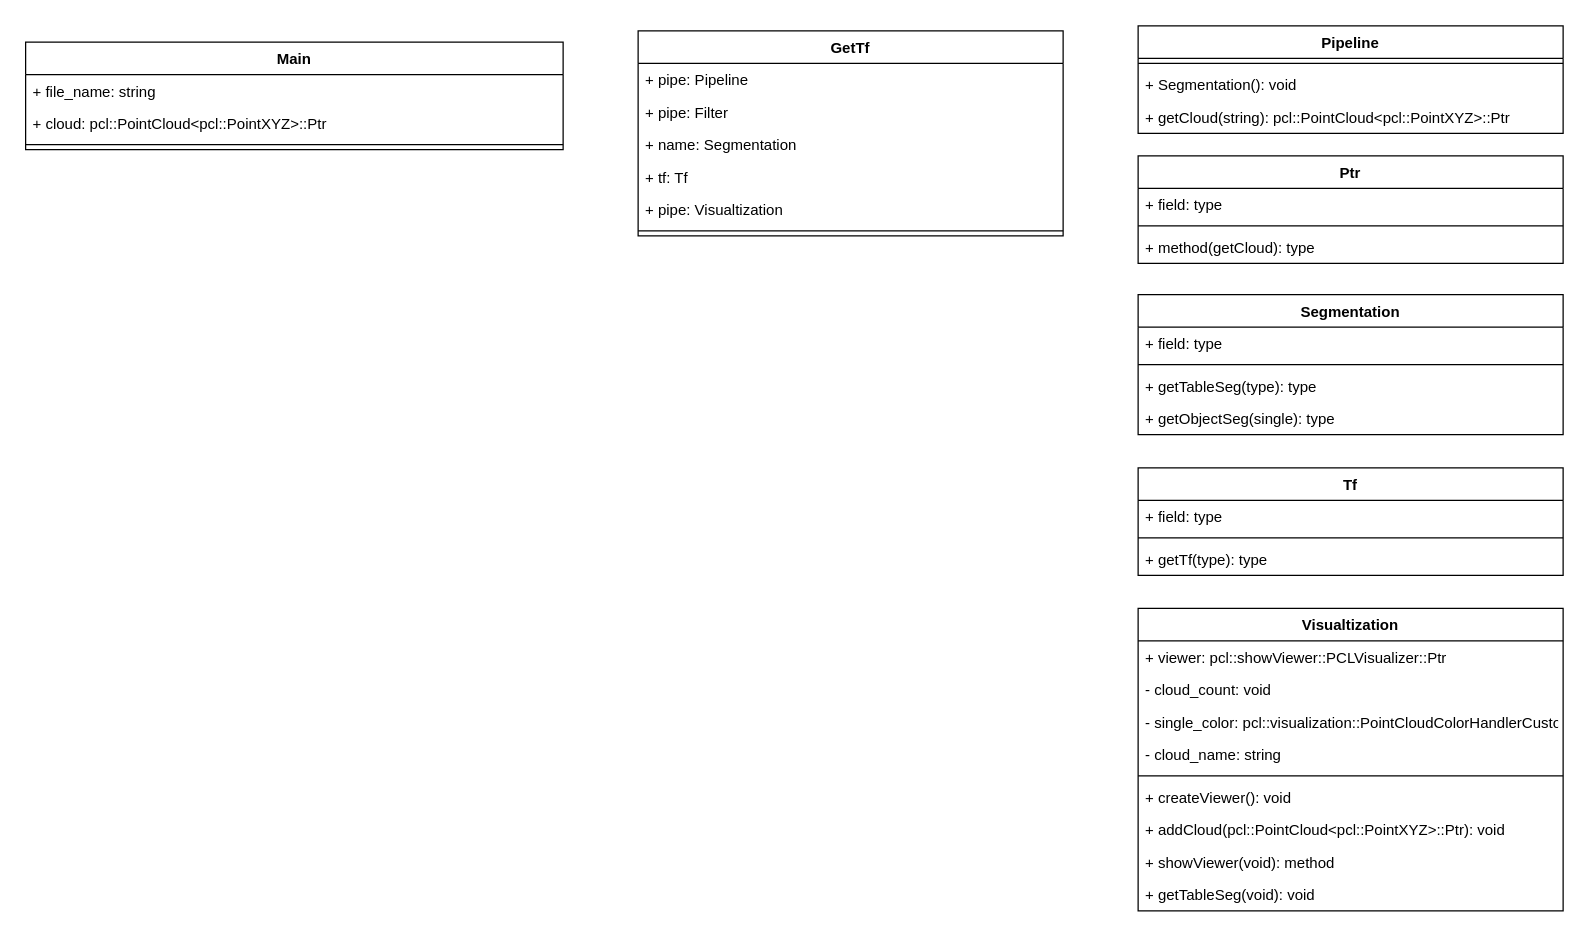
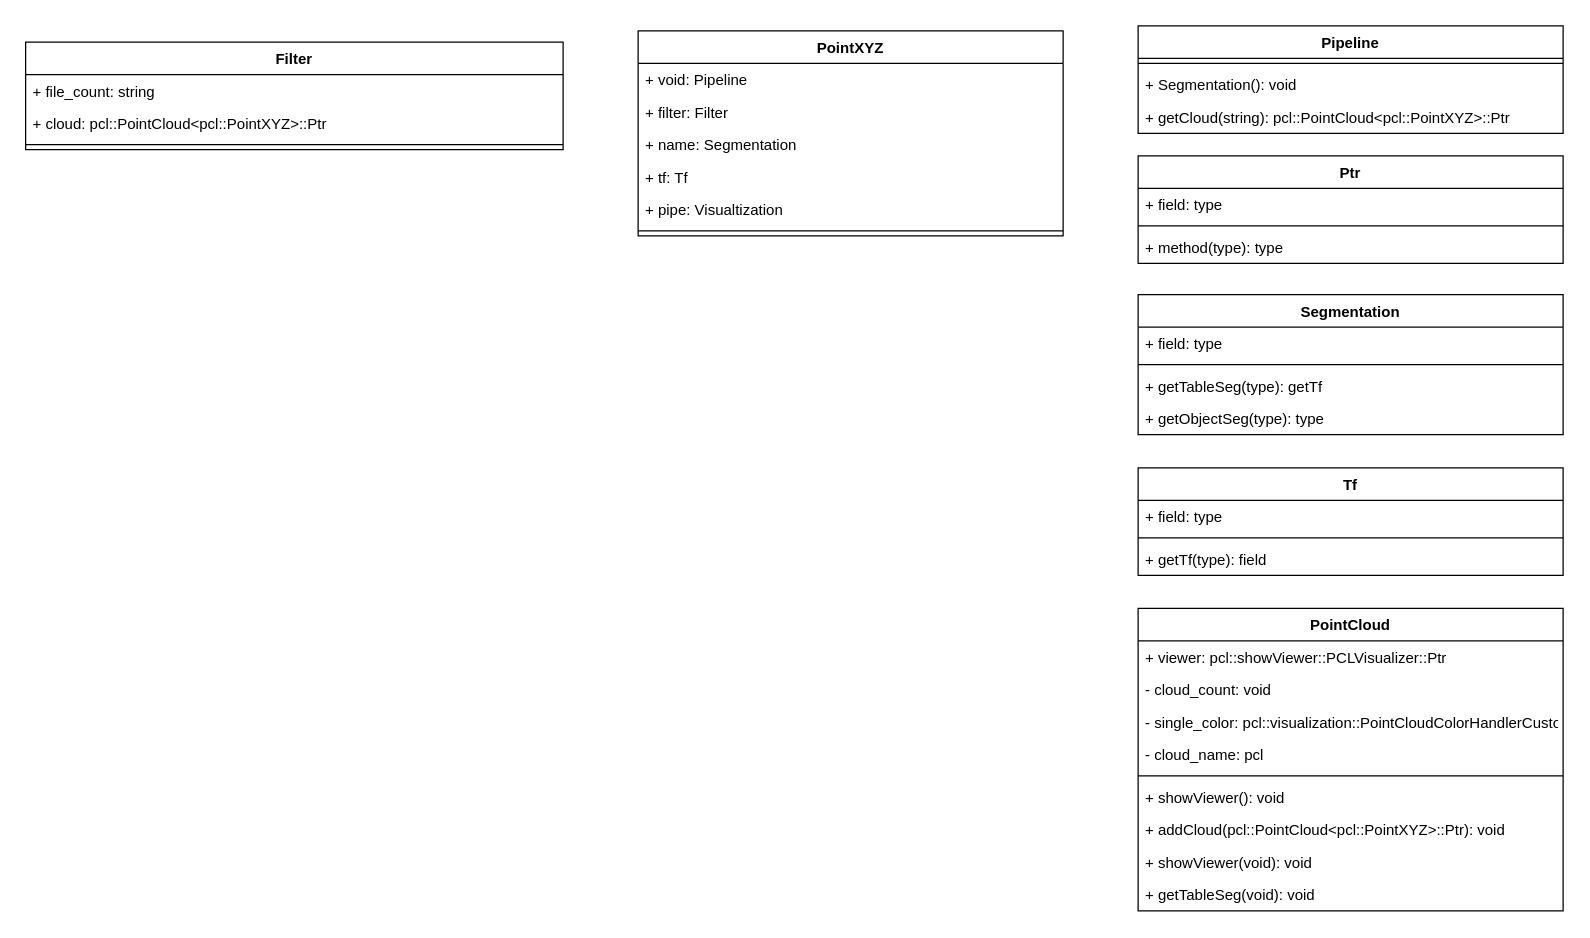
(850, 48) -> (850, 48)
(294, 59) -> (294, 59)
(699, 80) -> (699, 80)
(101, 91) -> (105, 91)
(692, 113) -> (699, 113)
(1238, 248) -> (1223, 248)
(1242, 386) -> (1246, 386)
(1253, 419) -> (1248, 419)
(1219, 559) -> (1219, 559)
(1350, 625) -> (1350, 625)
(1219, 755) -> (1207, 755)
(1228, 798) -> (1219, 798)
(1244, 863) -> (1234, 863)
